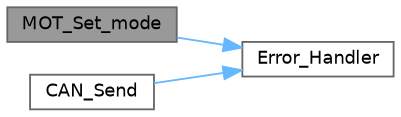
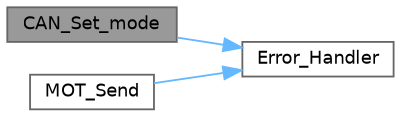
(92, 25) -> (92, 25)
(92, 92) -> (92, 92)
